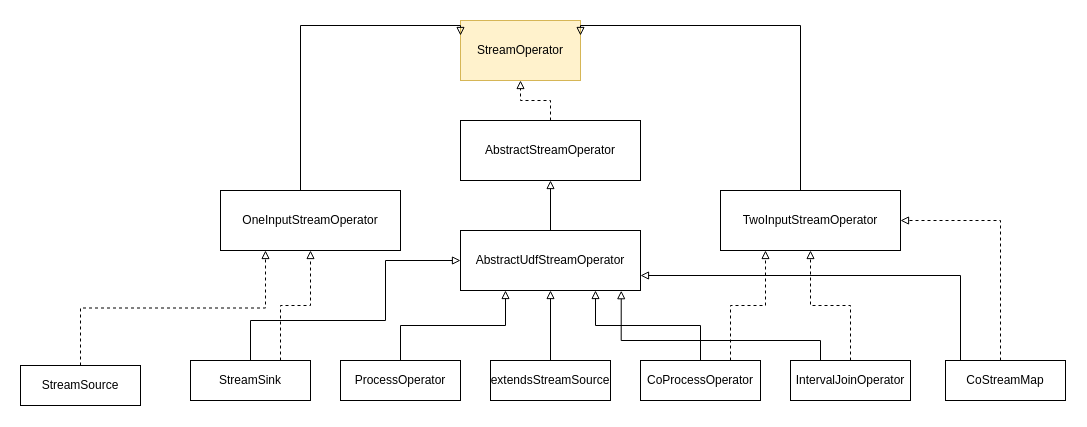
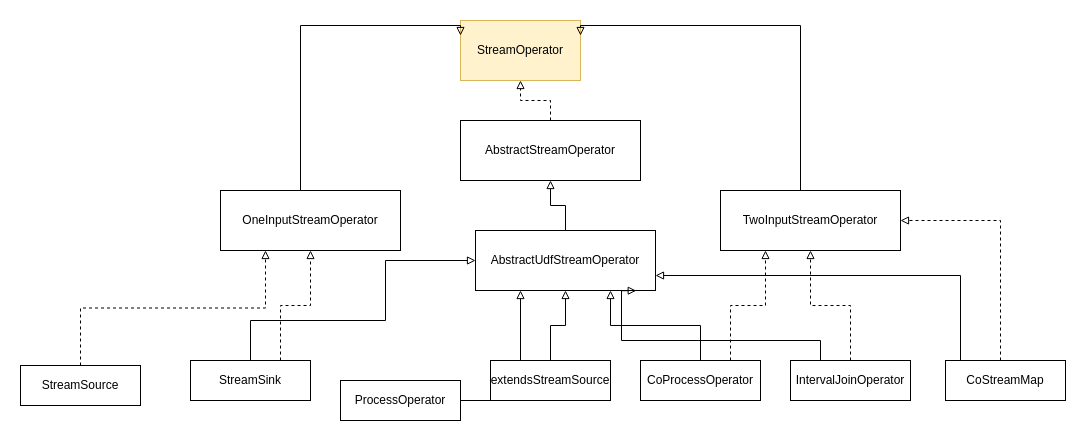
(551, 261) -> (566, 261)
(401, 381) -> (401, 401)
